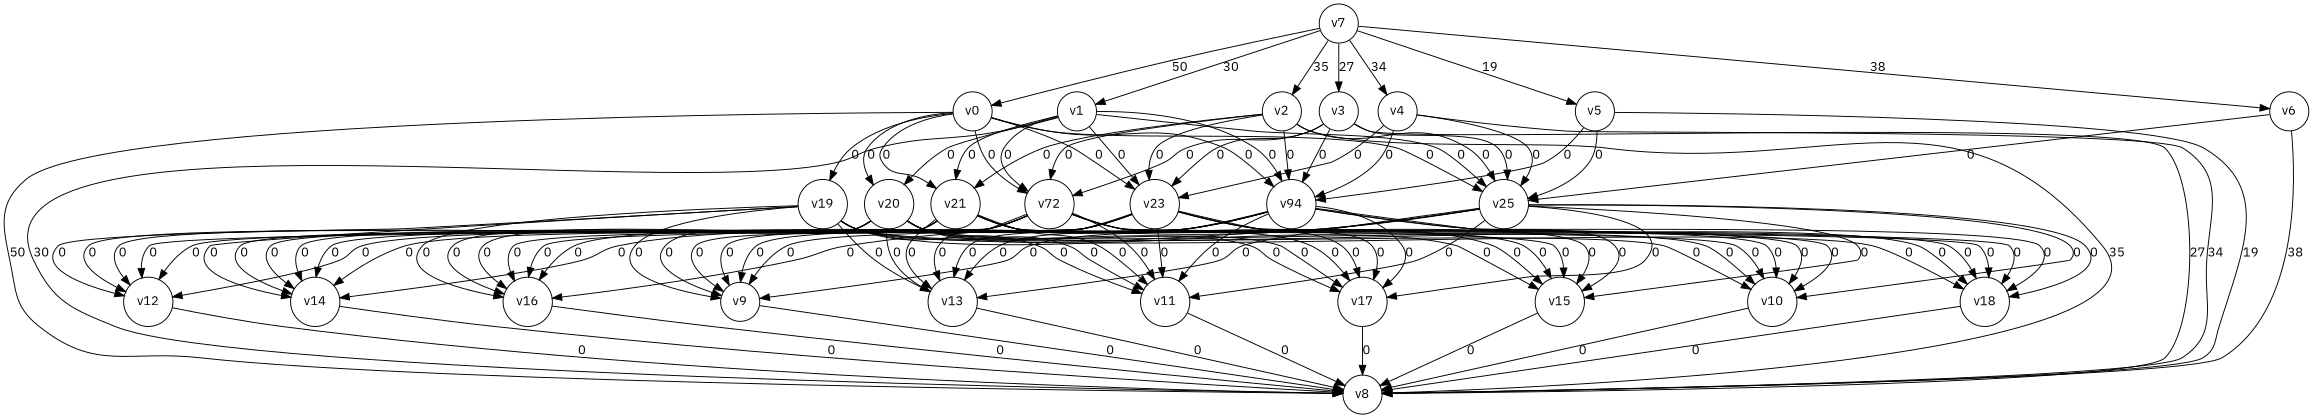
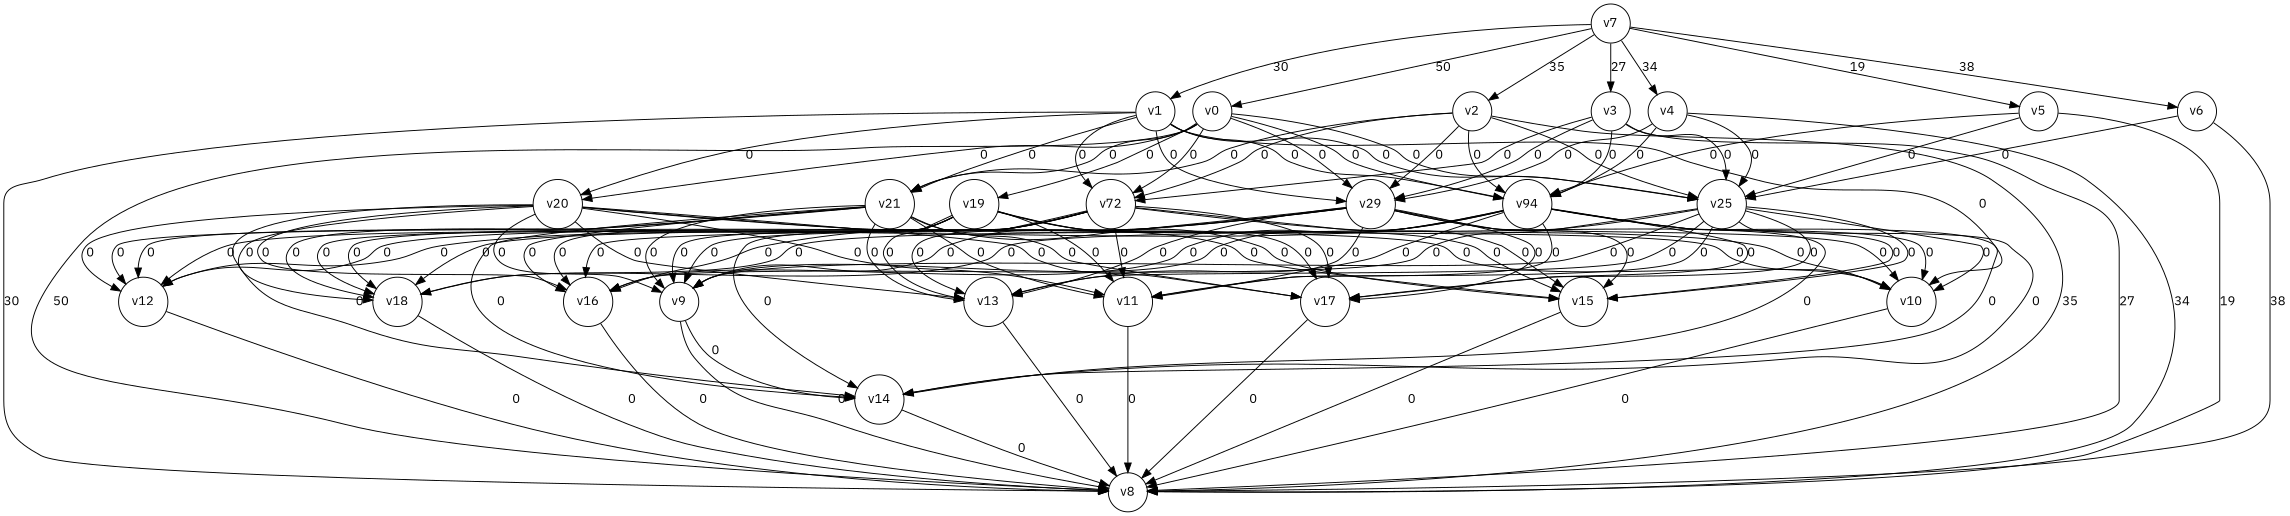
(1155, 204) -> (1371, 204)
(452, 227) -> (754, 380)
(1373, 233) -> (1659, 151)
